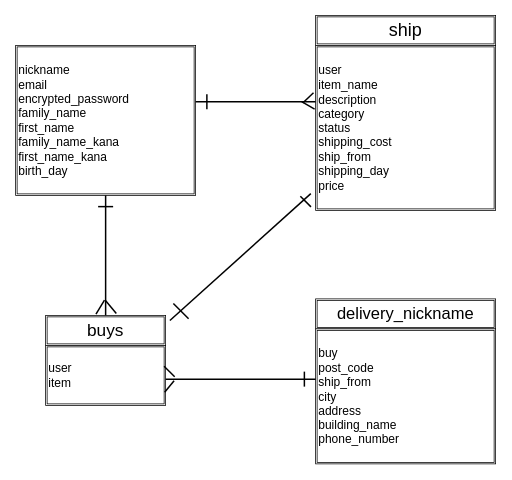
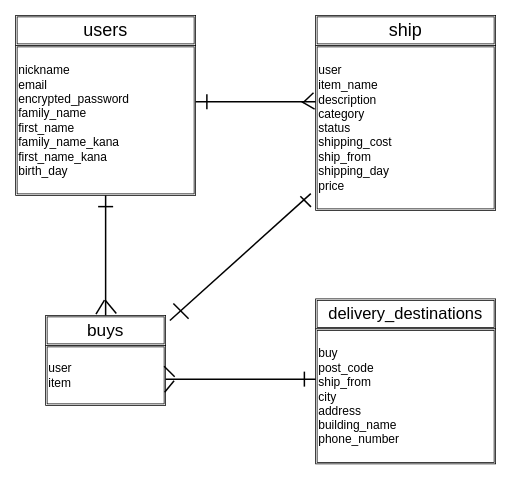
none -> (105, 30)
(405, 314) -> (405, 314)
